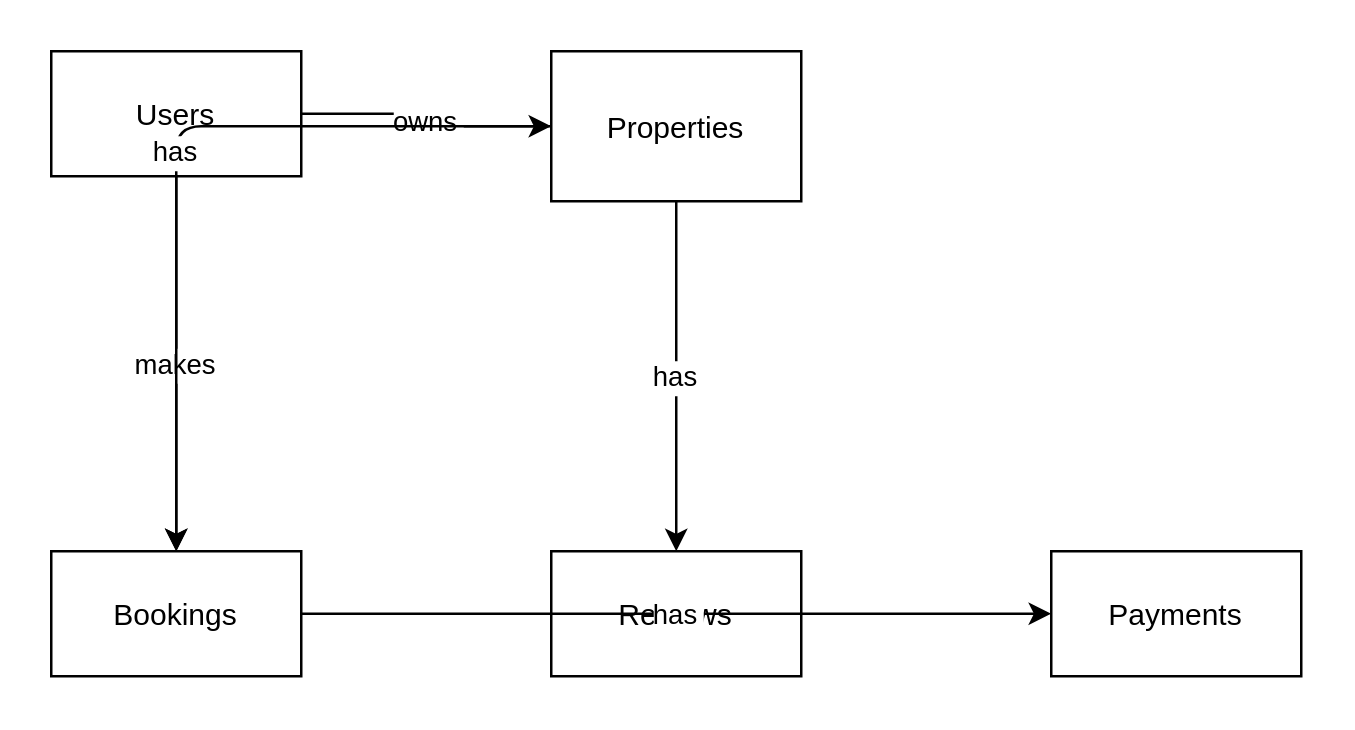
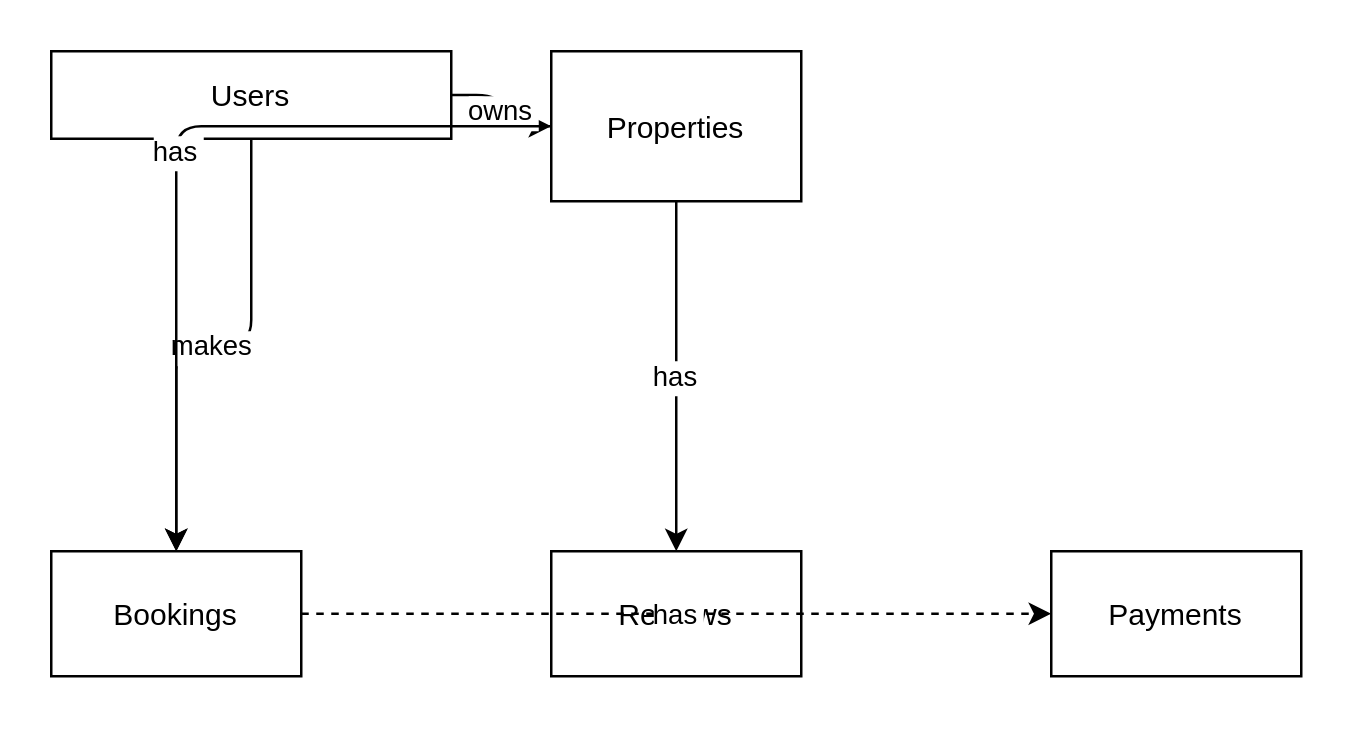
(176, 114) -> (251, 95)
(477, 614) -> (477, 614)
